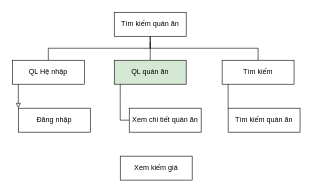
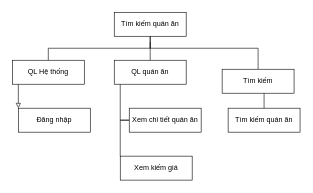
(48, 72) -> (48, 72)
(150, 72) -> (150, 72)
(258, 72) -> (258, 81)
none -> (120, 139)
